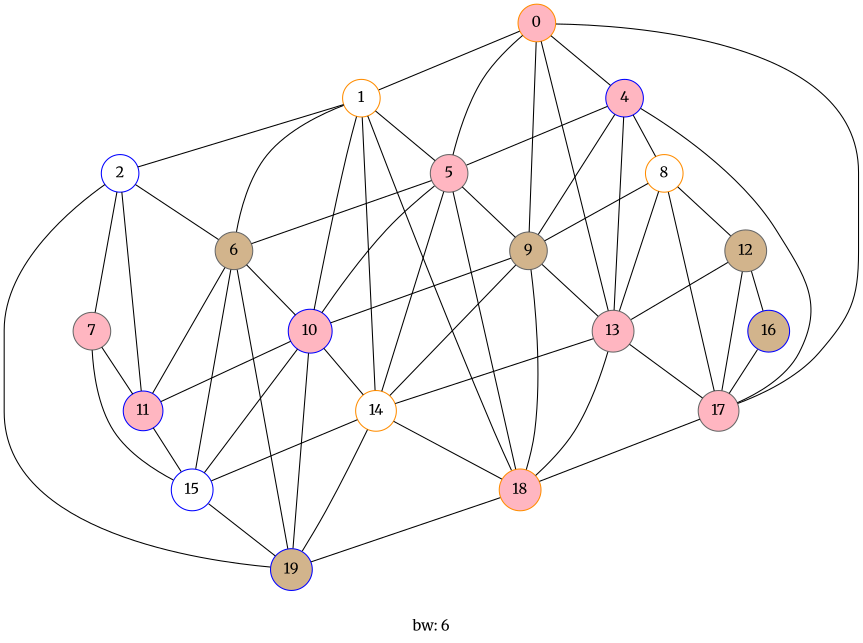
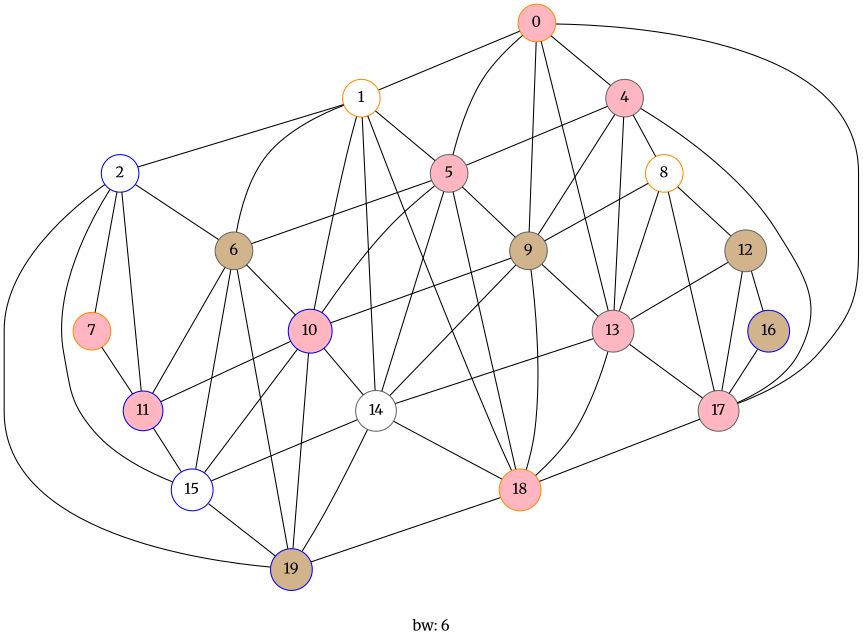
(625, 98) -> (625, 98)
(92, 331) -> (92, 331)
(376, 411) -> (376, 411)
(112, 428) -> (64, 356)
